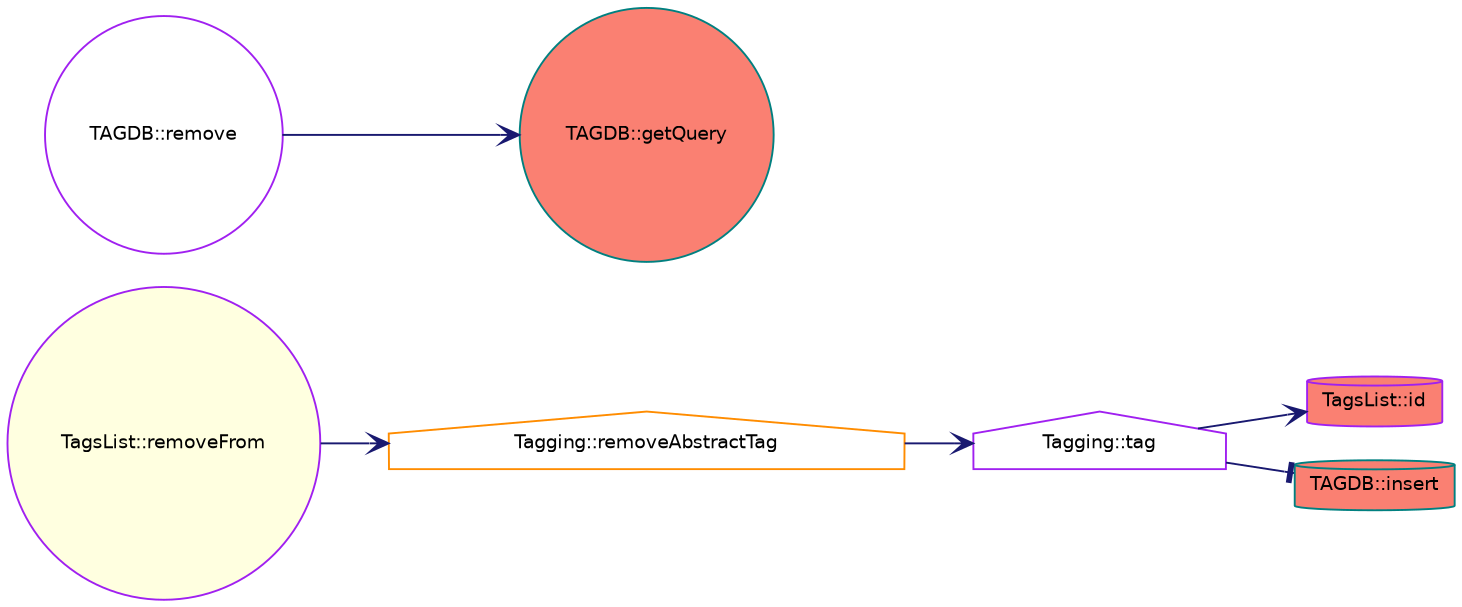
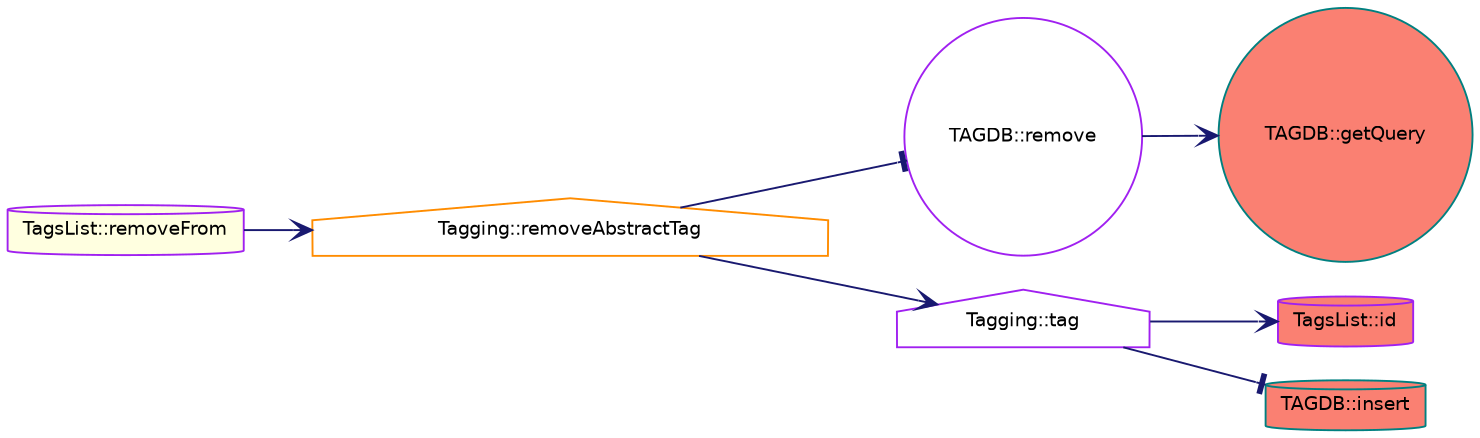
none -> (789, 185)
(164, 443) -> (126, 230)
